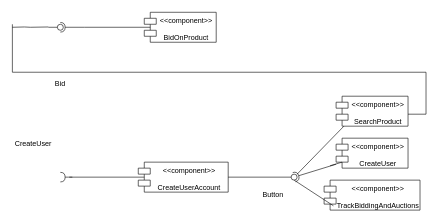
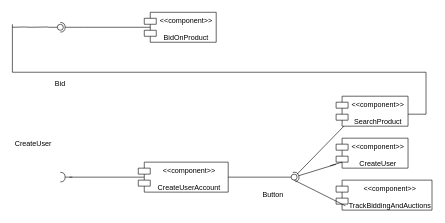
(372, 195) -> (384, 195)
